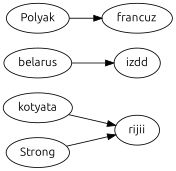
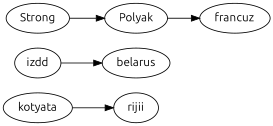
(89, 63) -> (77, 63)
(87, 141) -> (83, 18)
